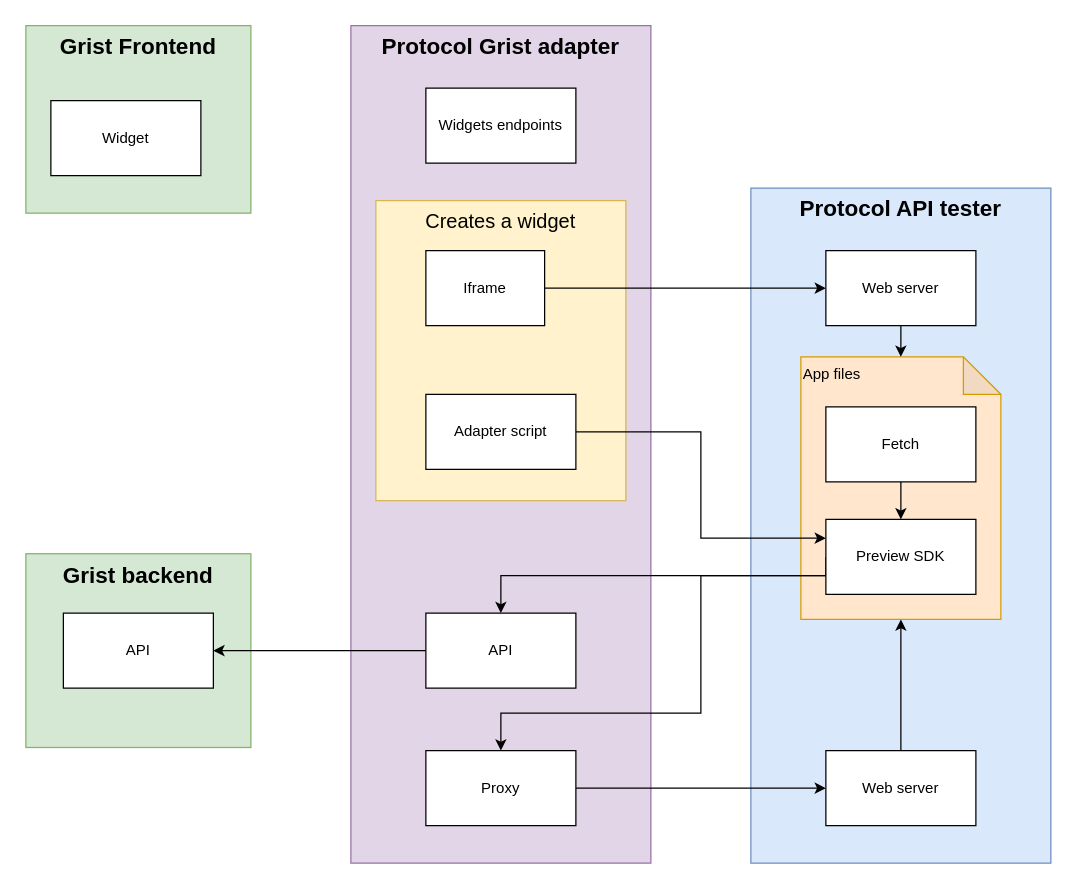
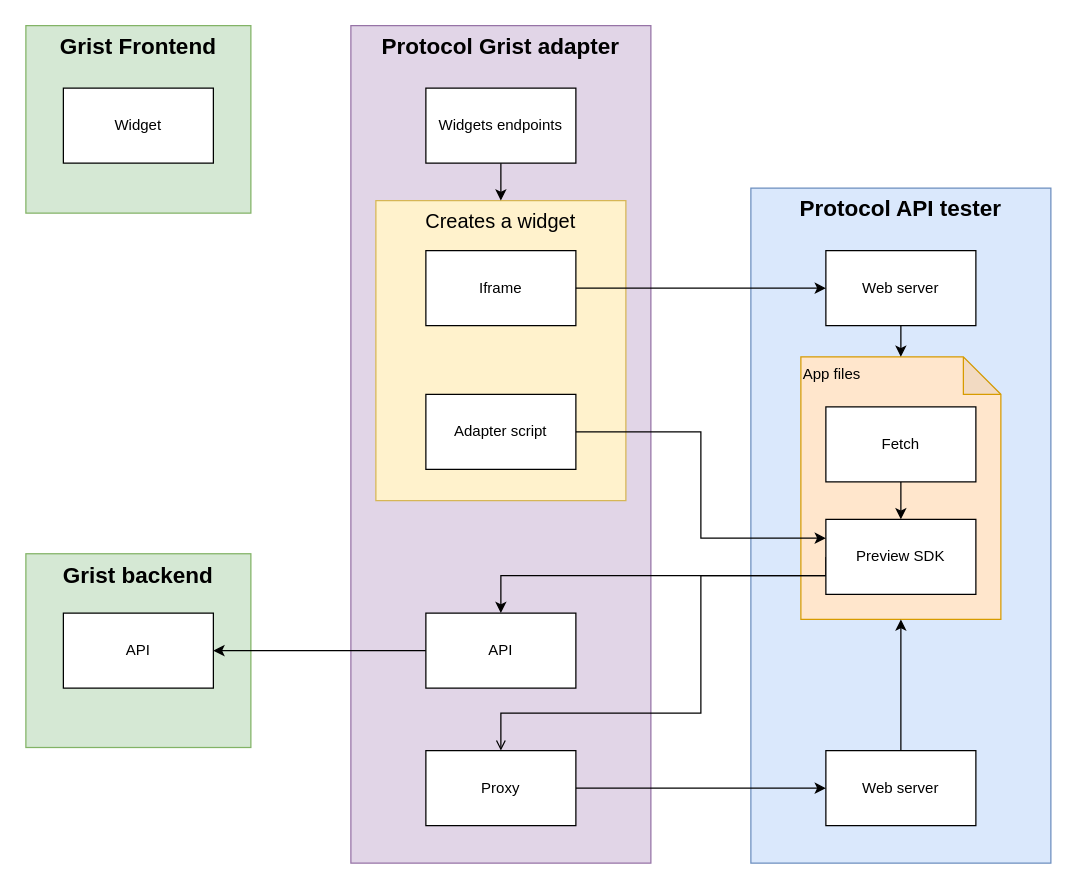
(126, 138) -> (138, 126)
none -> (501, 186)
(485, 288) -> (501, 288)
(501, 741) -> (501, 742)
